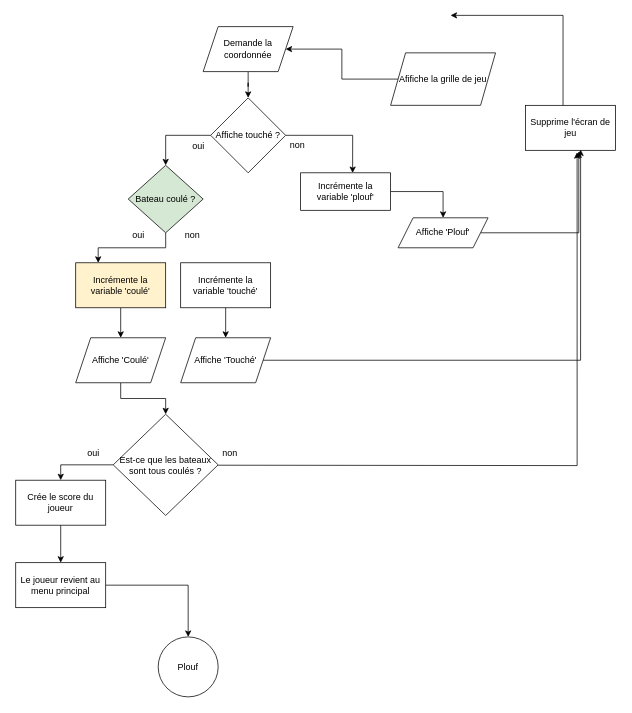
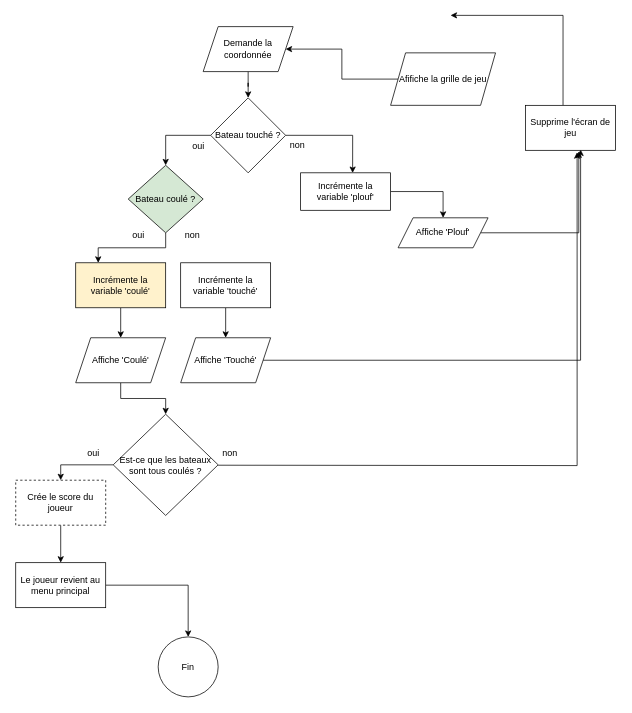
(248, 135) -> (248, 135)
(60, 503) -> (60, 503)
(188, 667) -> (188, 667)
